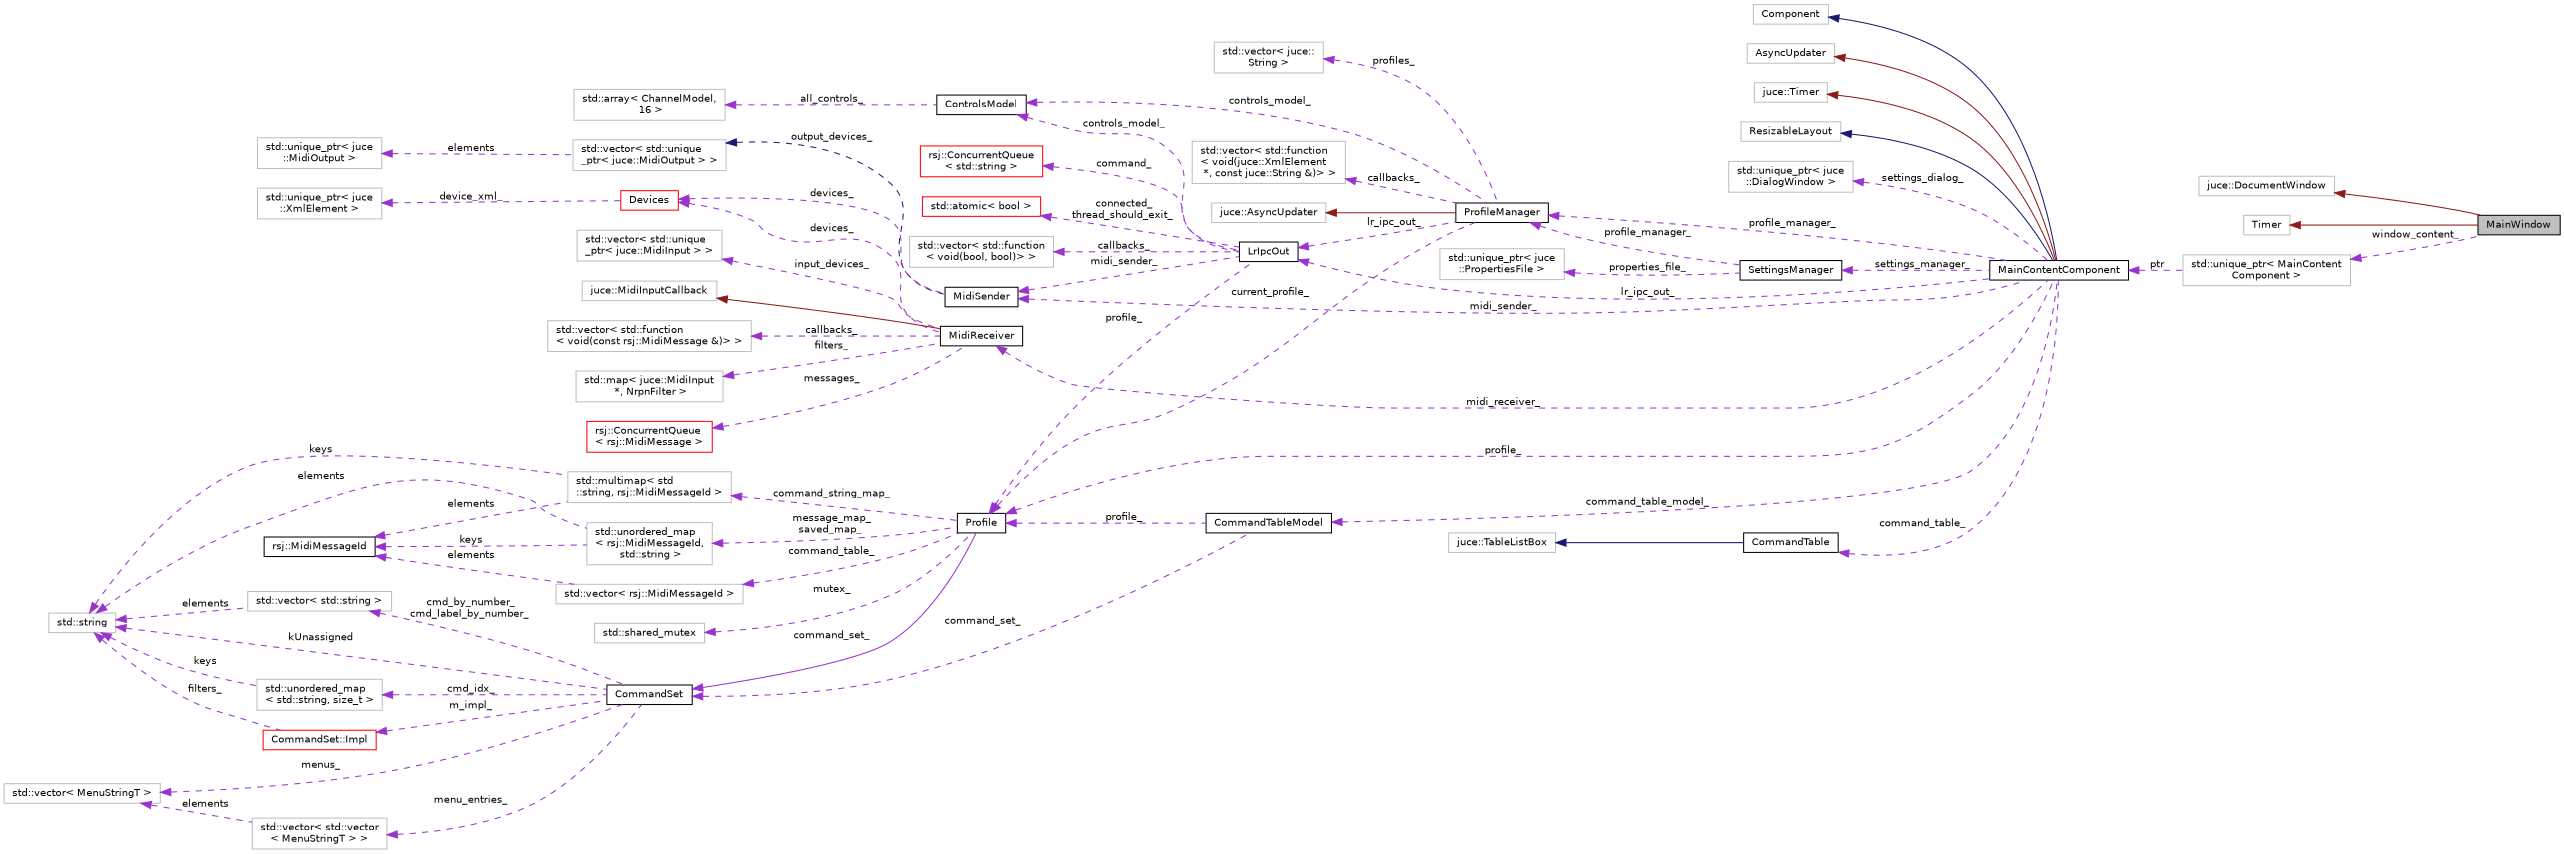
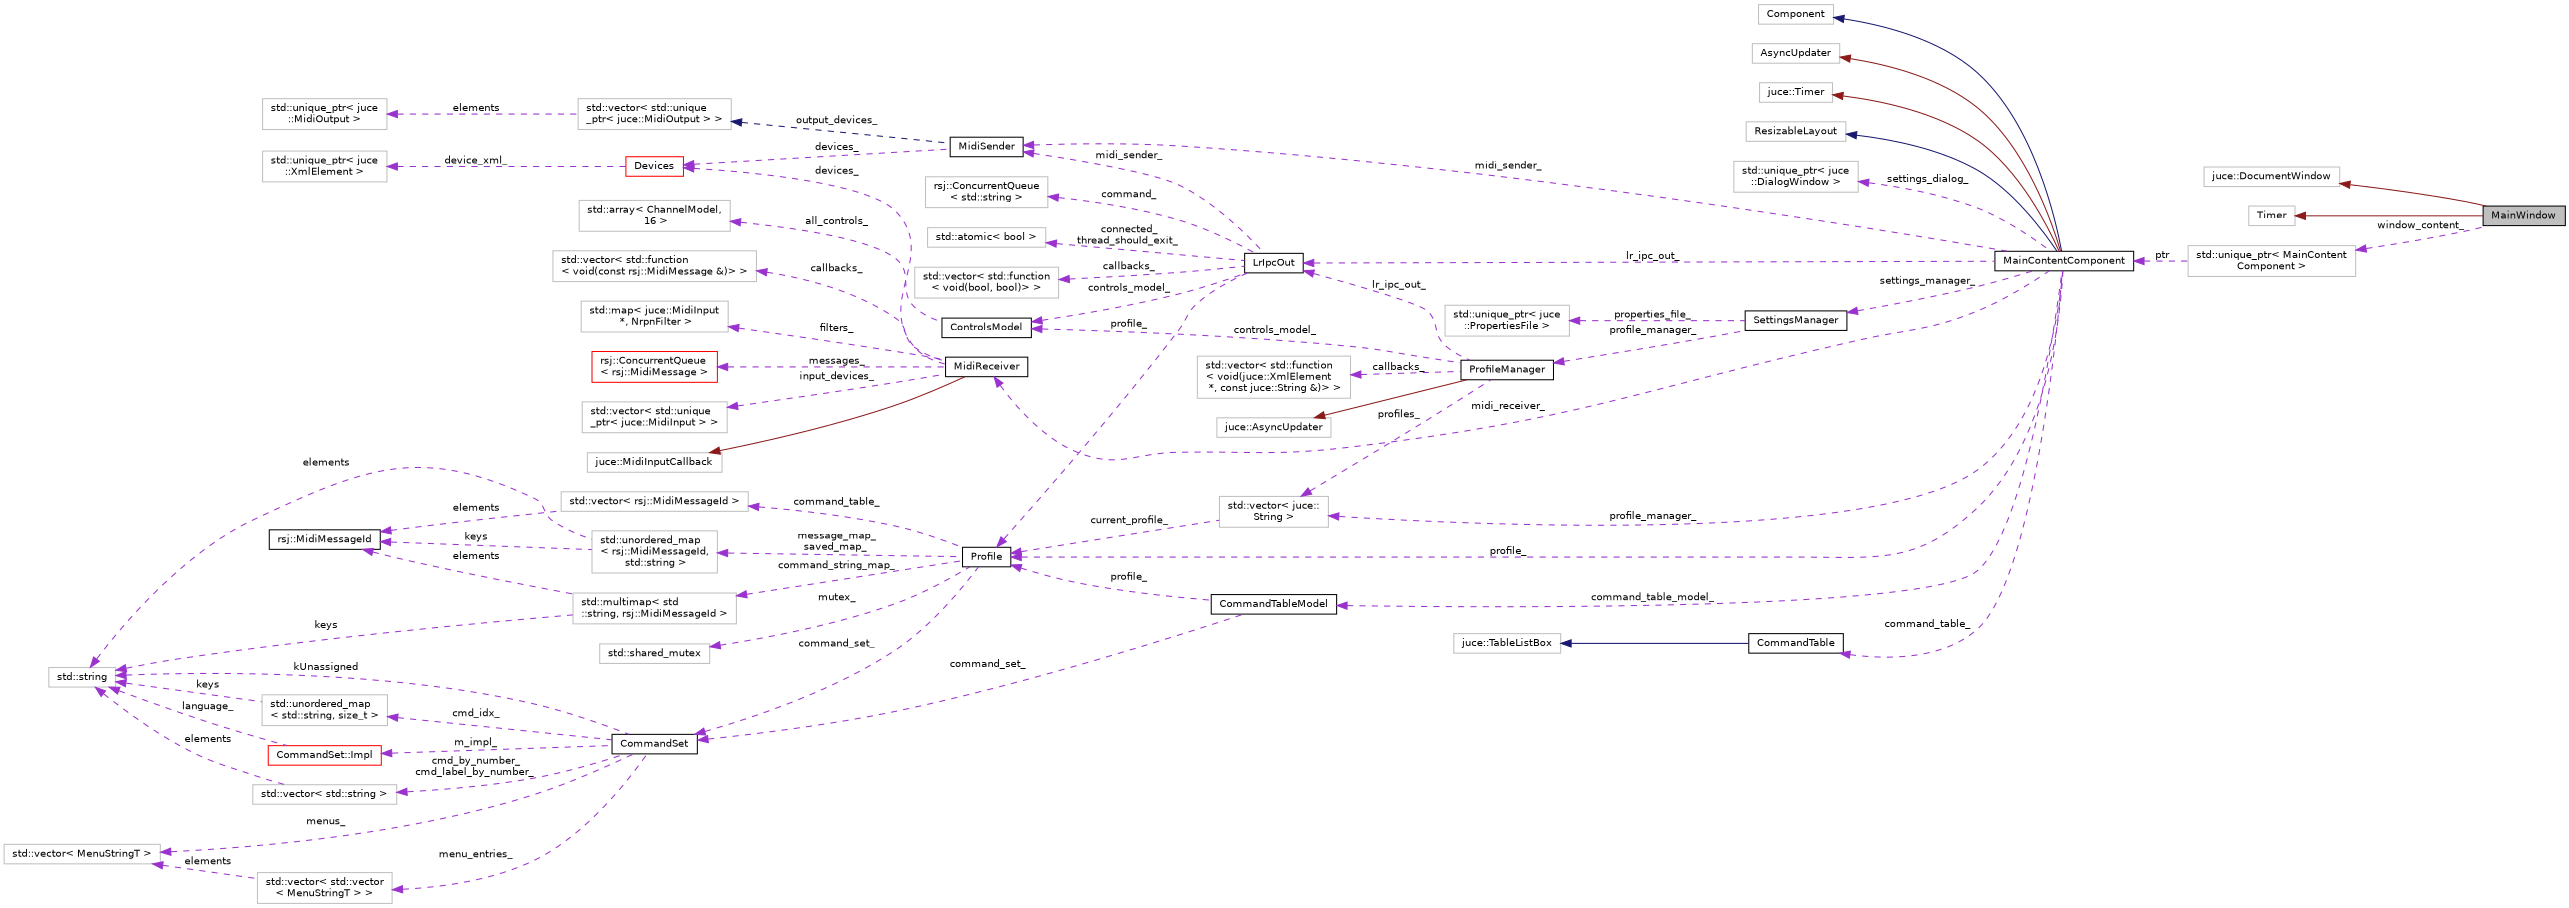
(982, 161) -> (987, 192)
(982, 207) -> (987, 237)
(1783, 233) -> (1773, 519)
(1240, 374) -> (1120, 536)
(866, 653) -> (857, 673)
(204, 689) -> (207, 707)
